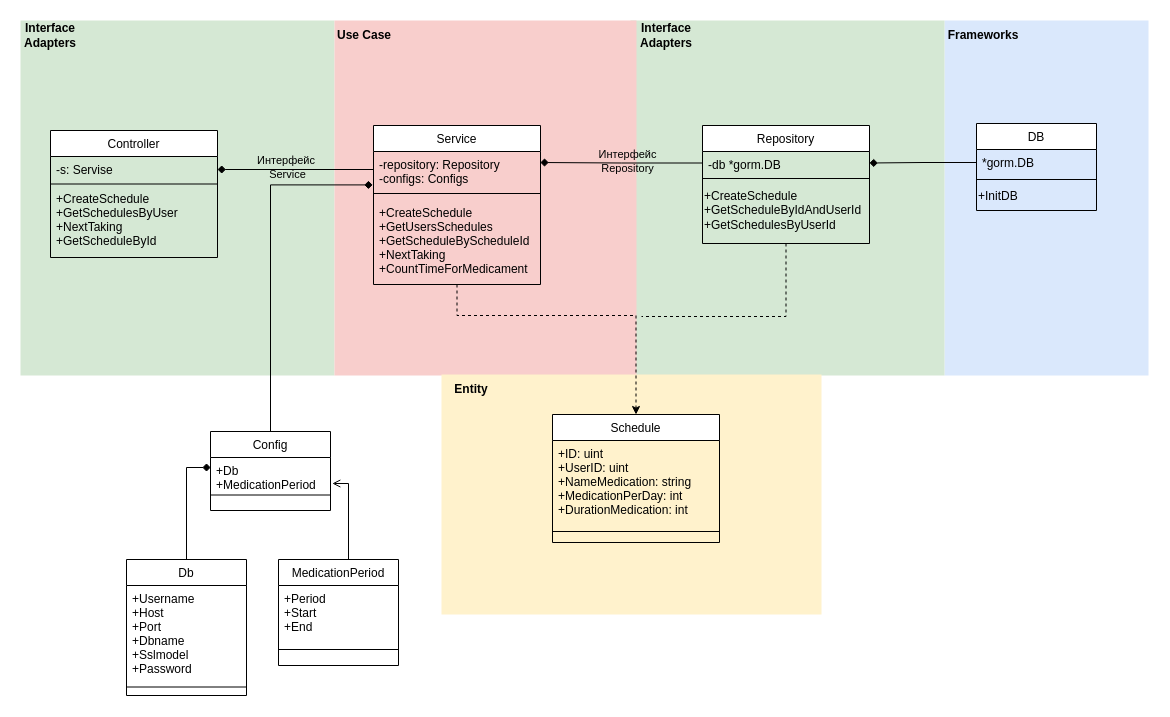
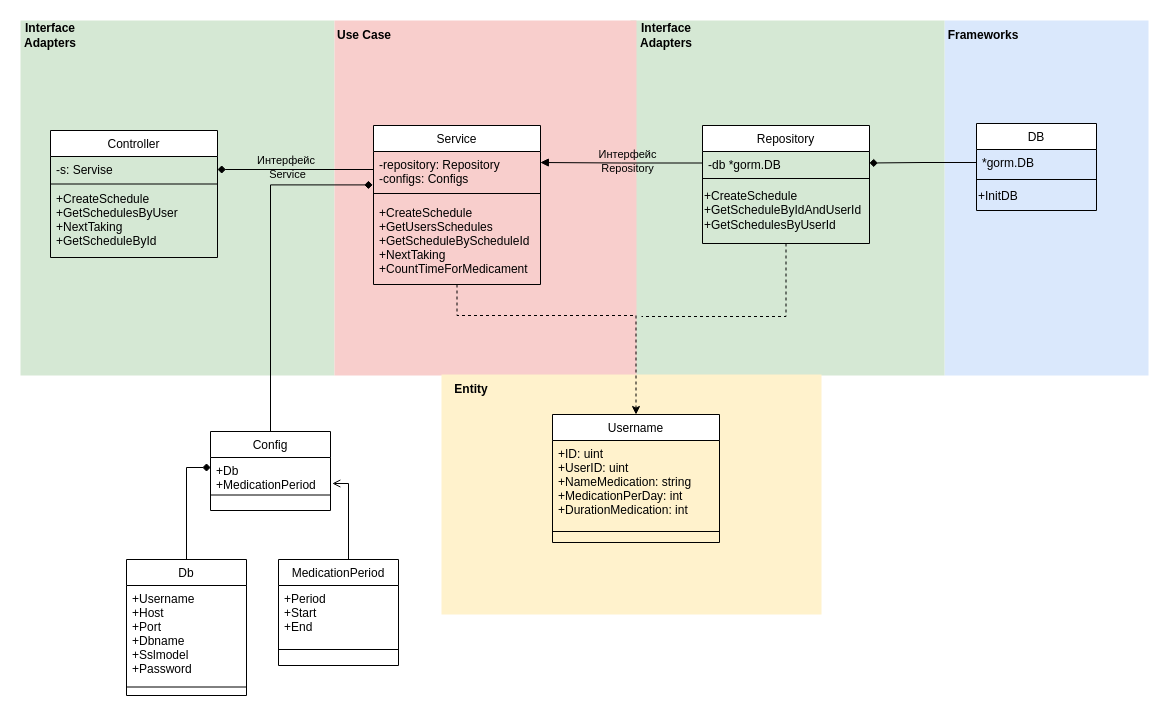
(549, 163) -> (549, 163)
(636, 428) -> (636, 428)
